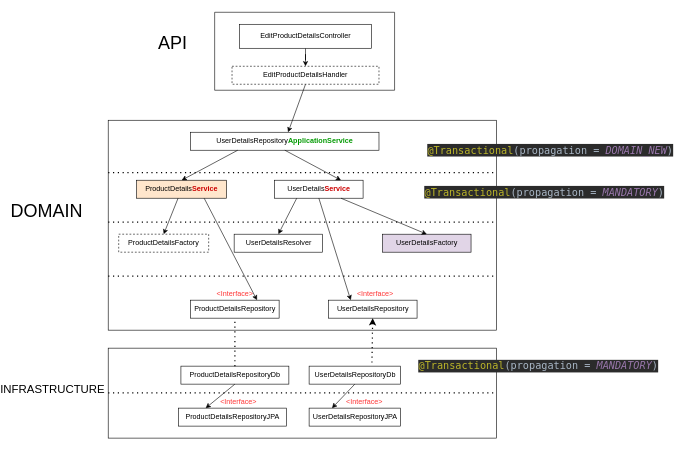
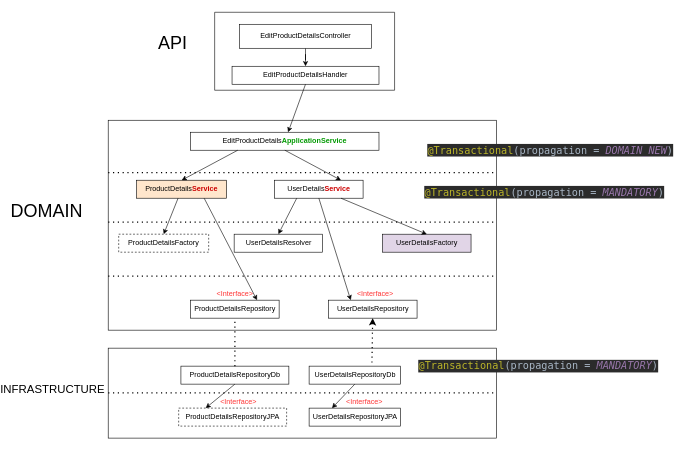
(305, 75) -> (305, 75)
(285, 141) -> (285, 141)
(233, 417) -> (233, 417)
